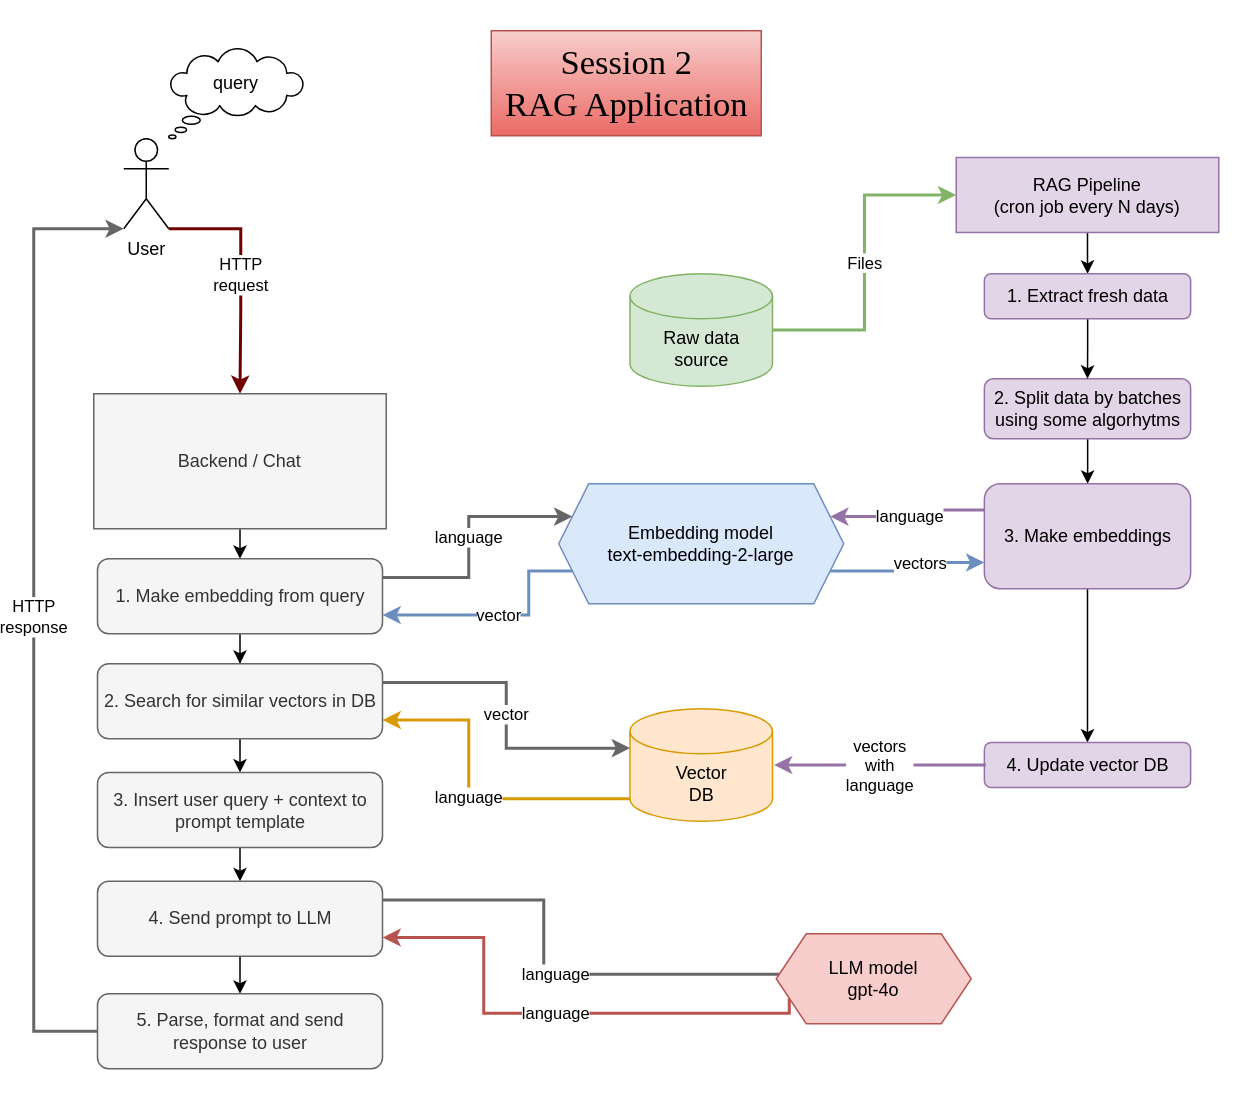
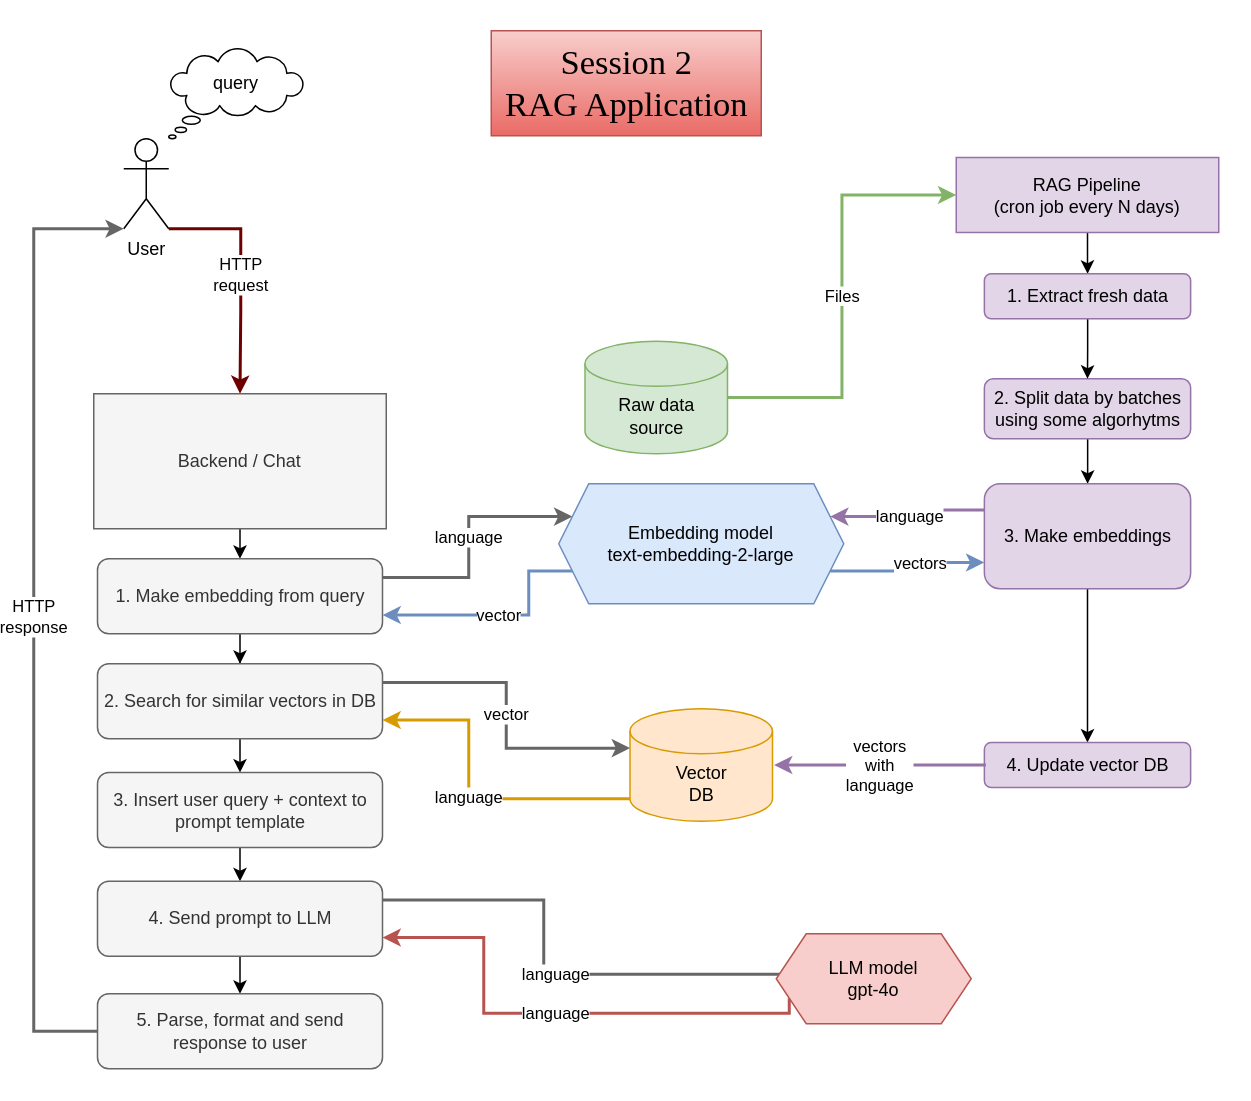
(701, 330) -> (656, 398)
